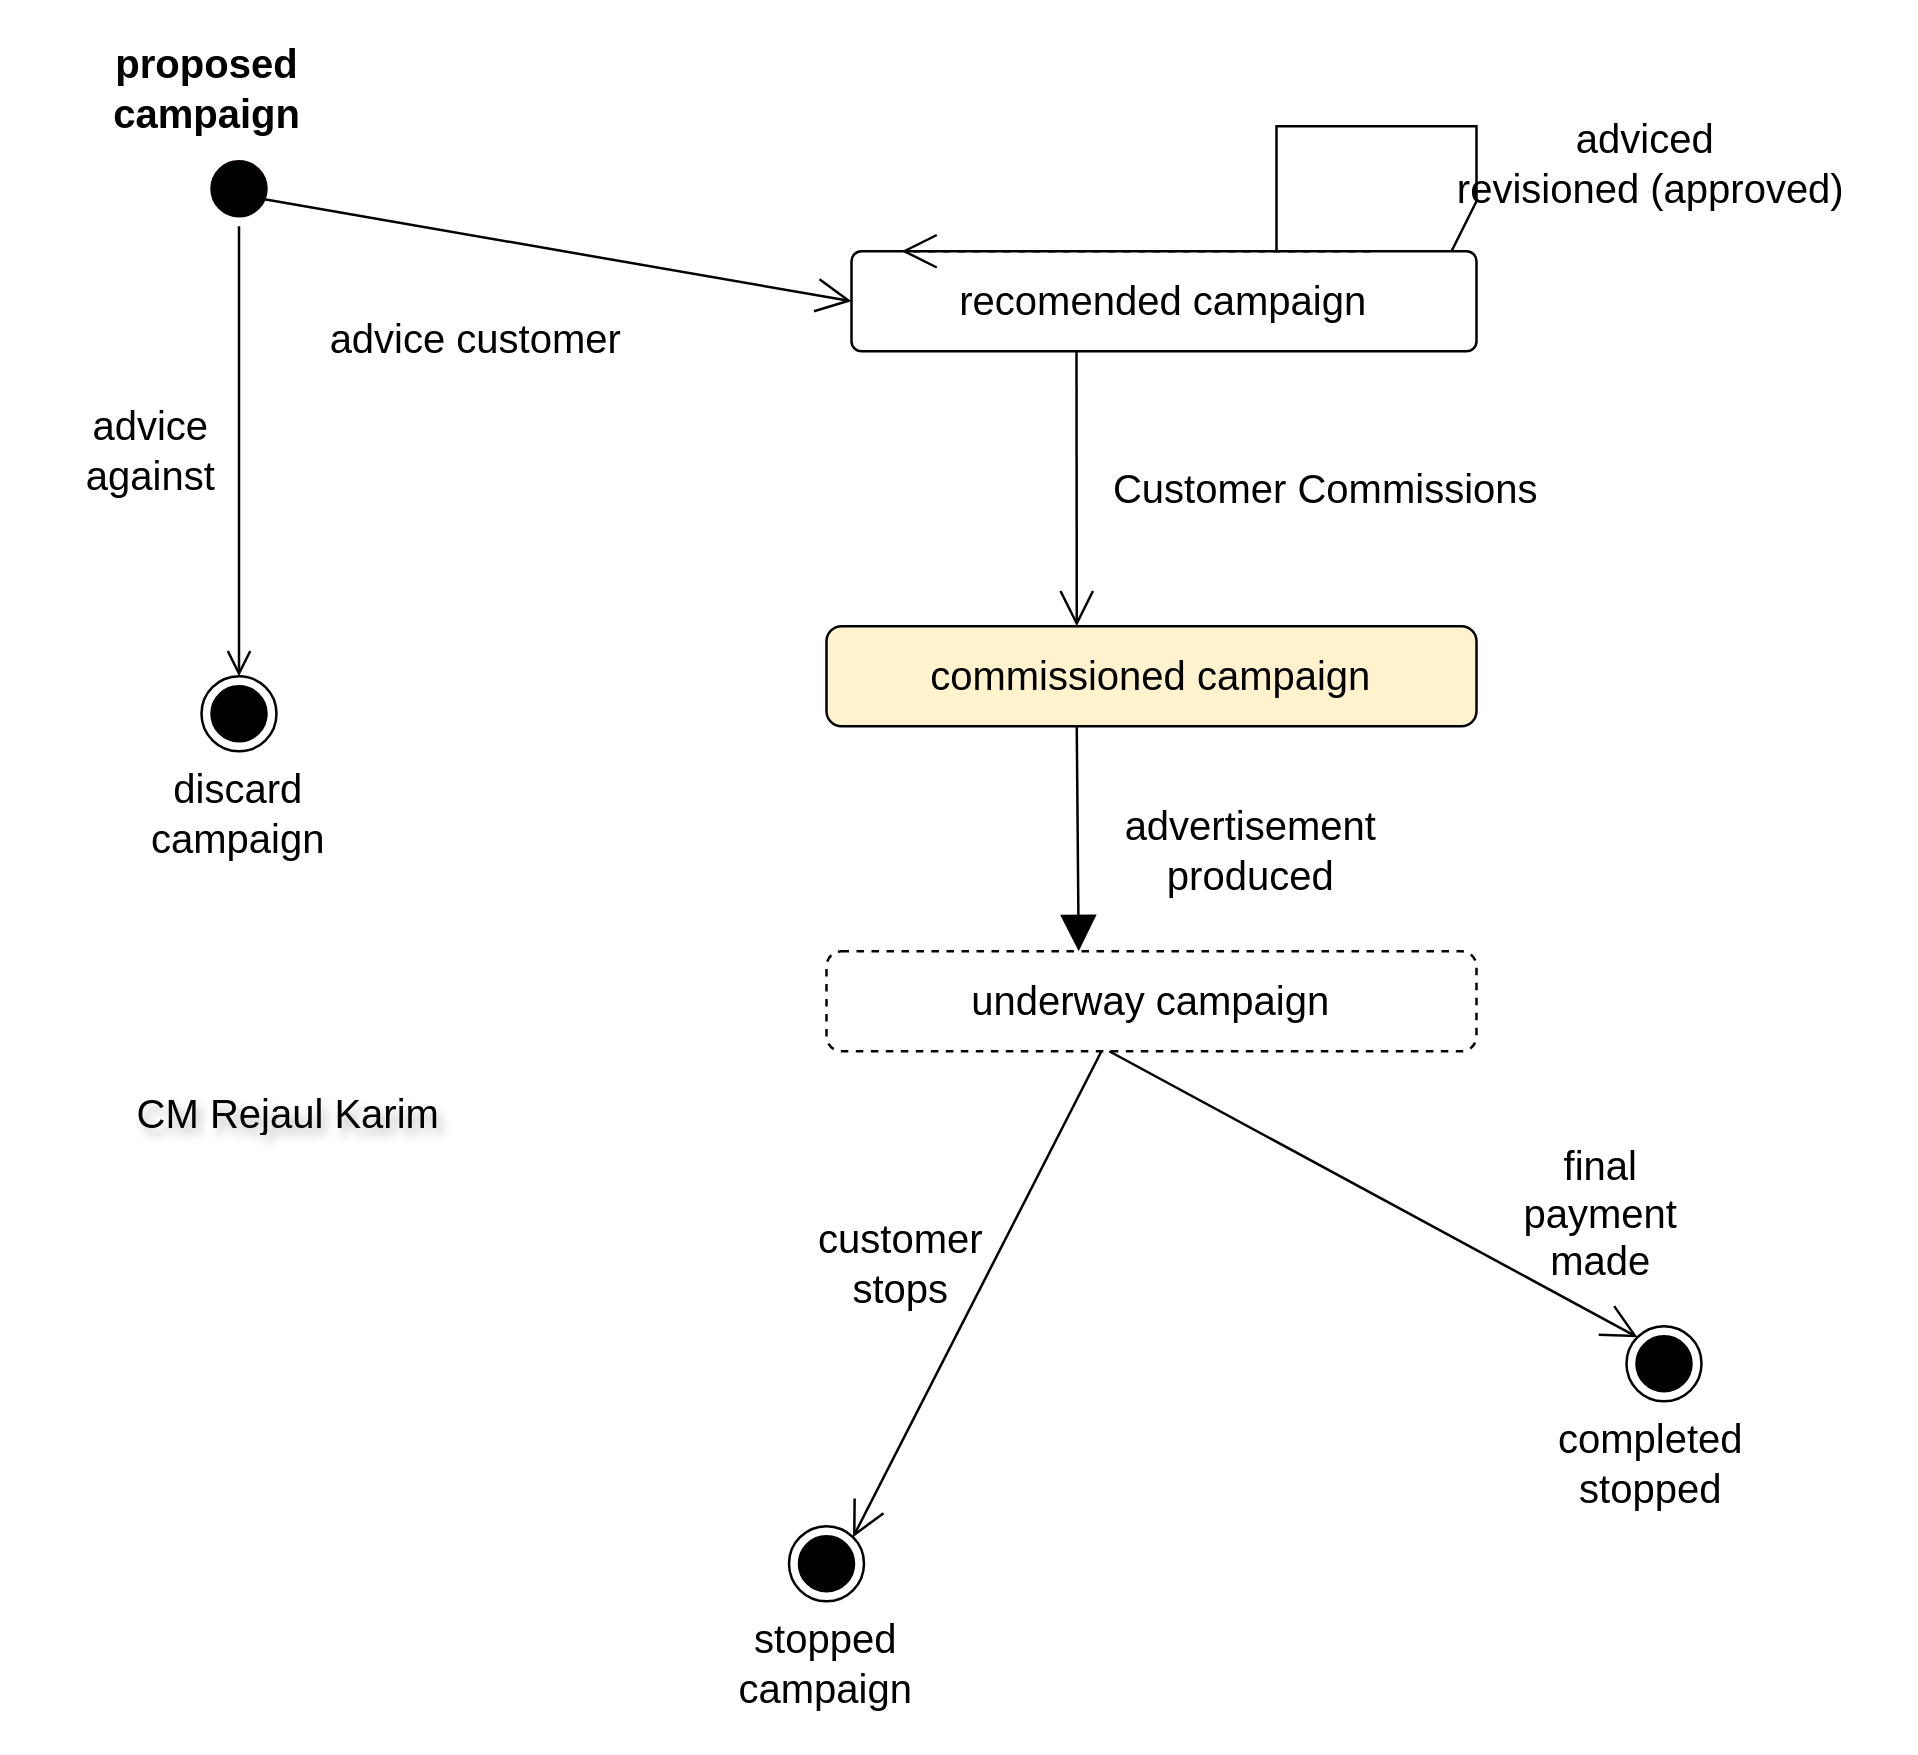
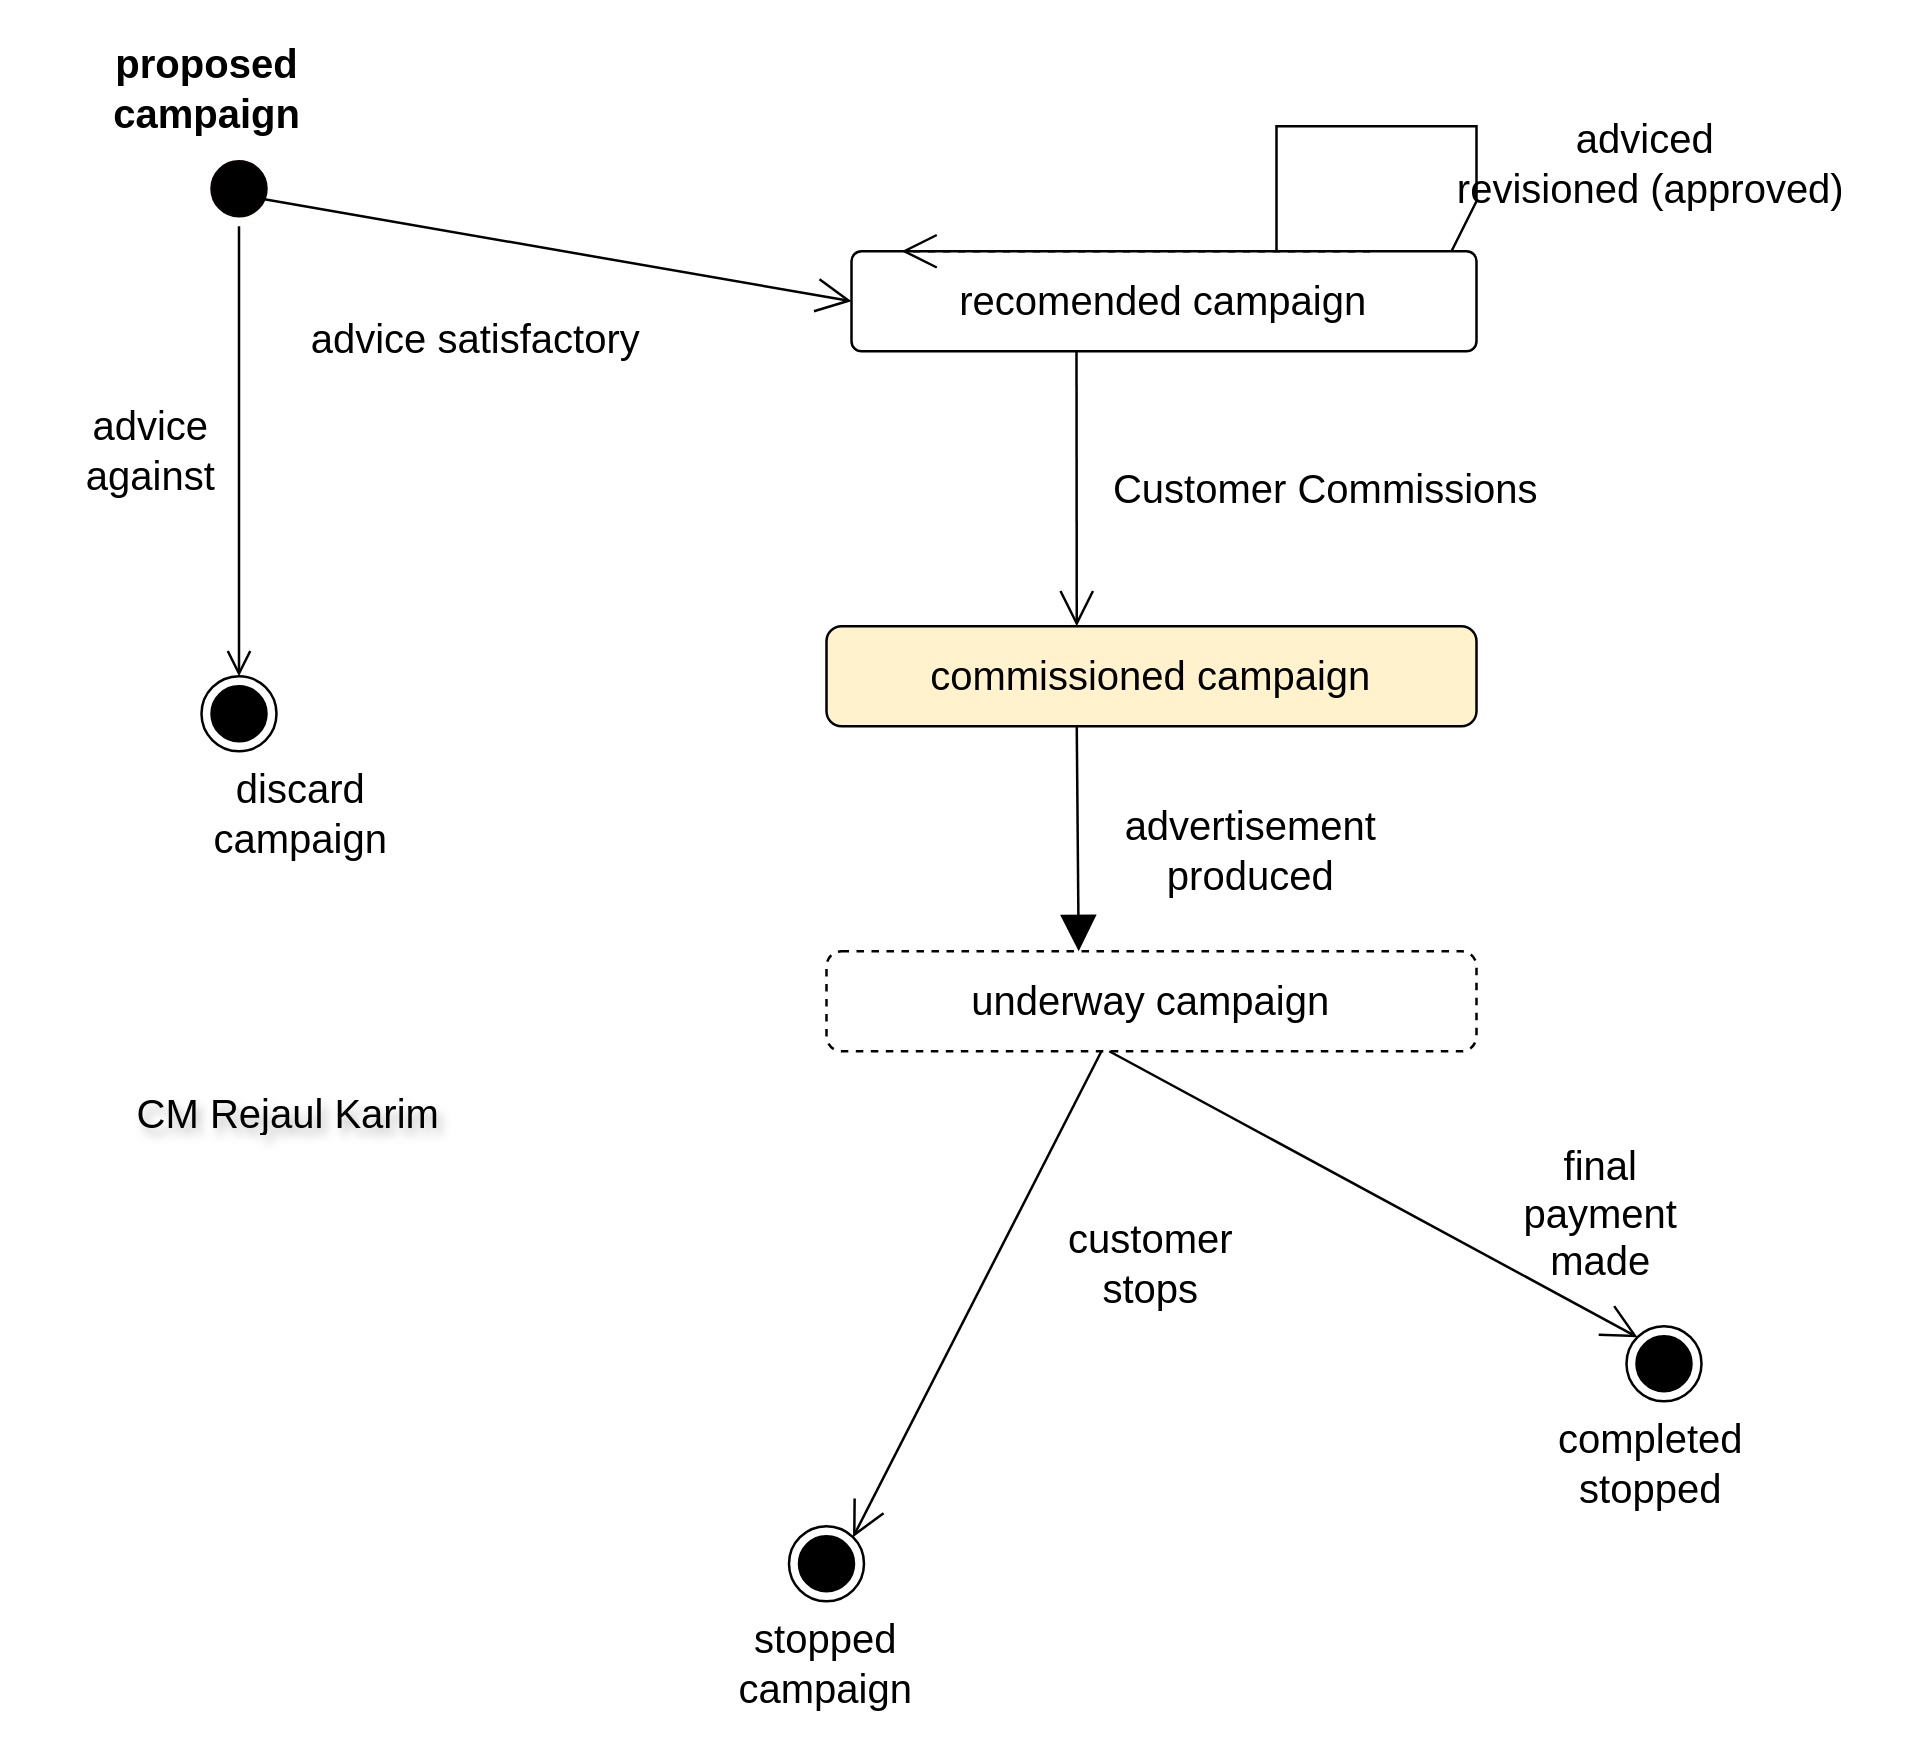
(476, 339) -> (476, 339)
(239, 814) -> (301, 814)
(901, 1264) -> (1151, 1264)
